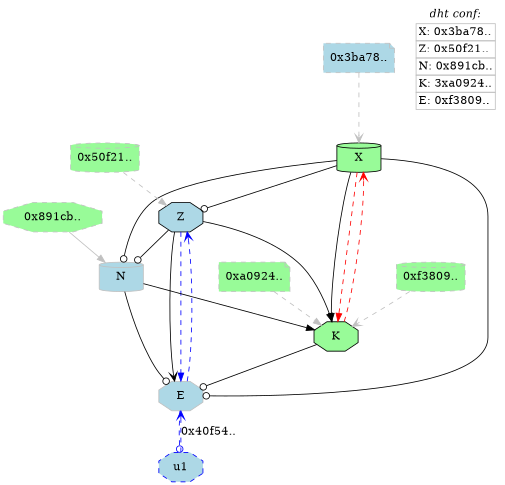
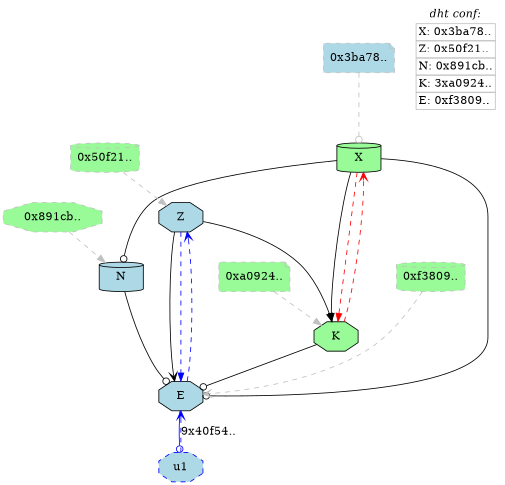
(359, 105) -> (359, 105)
(272, 187) -> none
(154, 244) -> none
(84, 245) -> (84, 245)
(121, 277) -> (121, 277)
(225, 306) -> none
(385, 307) -> (330, 368)
(181, 396) -> (181, 396)
(179, 428) -> (179, 428)
(209, 432) -> (209, 432)
